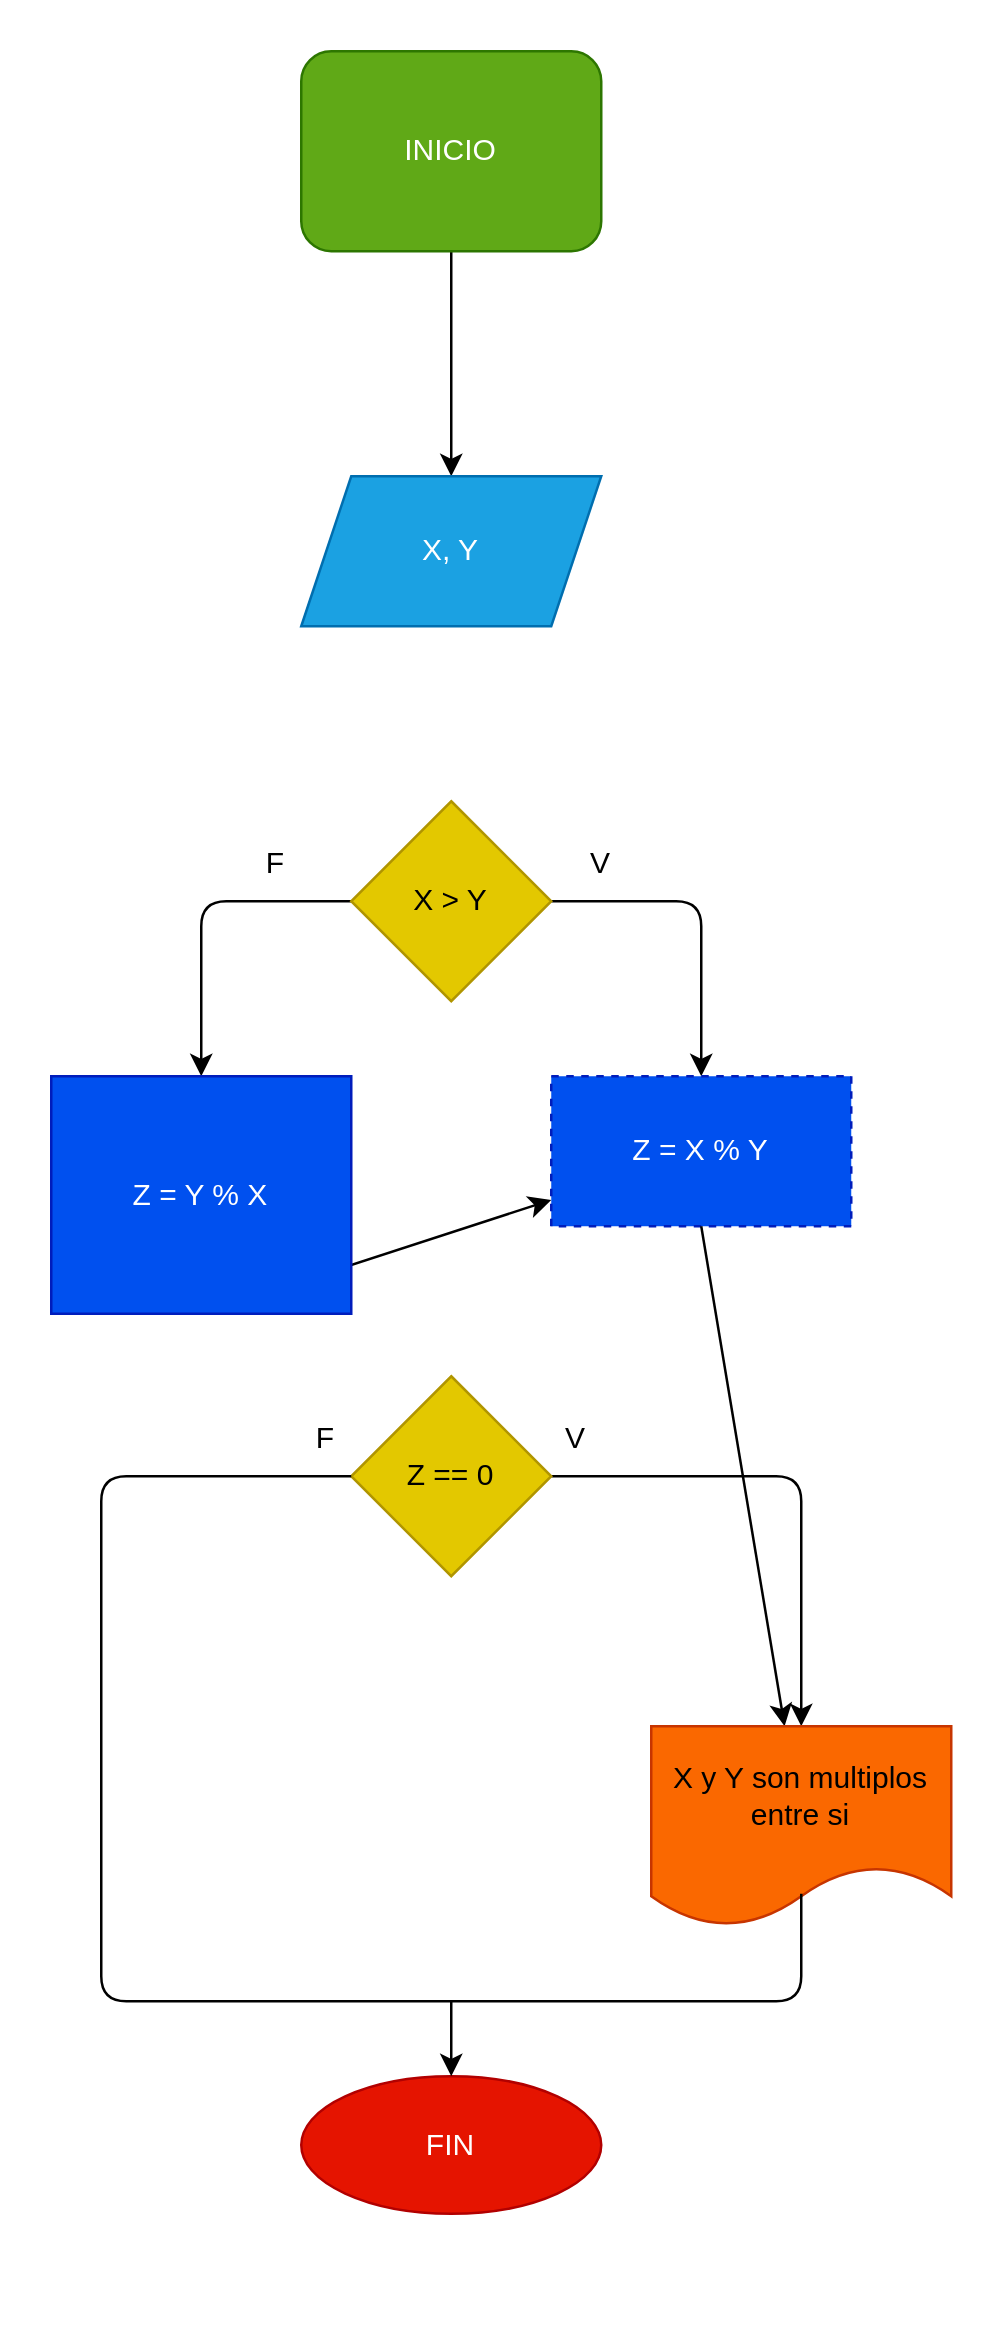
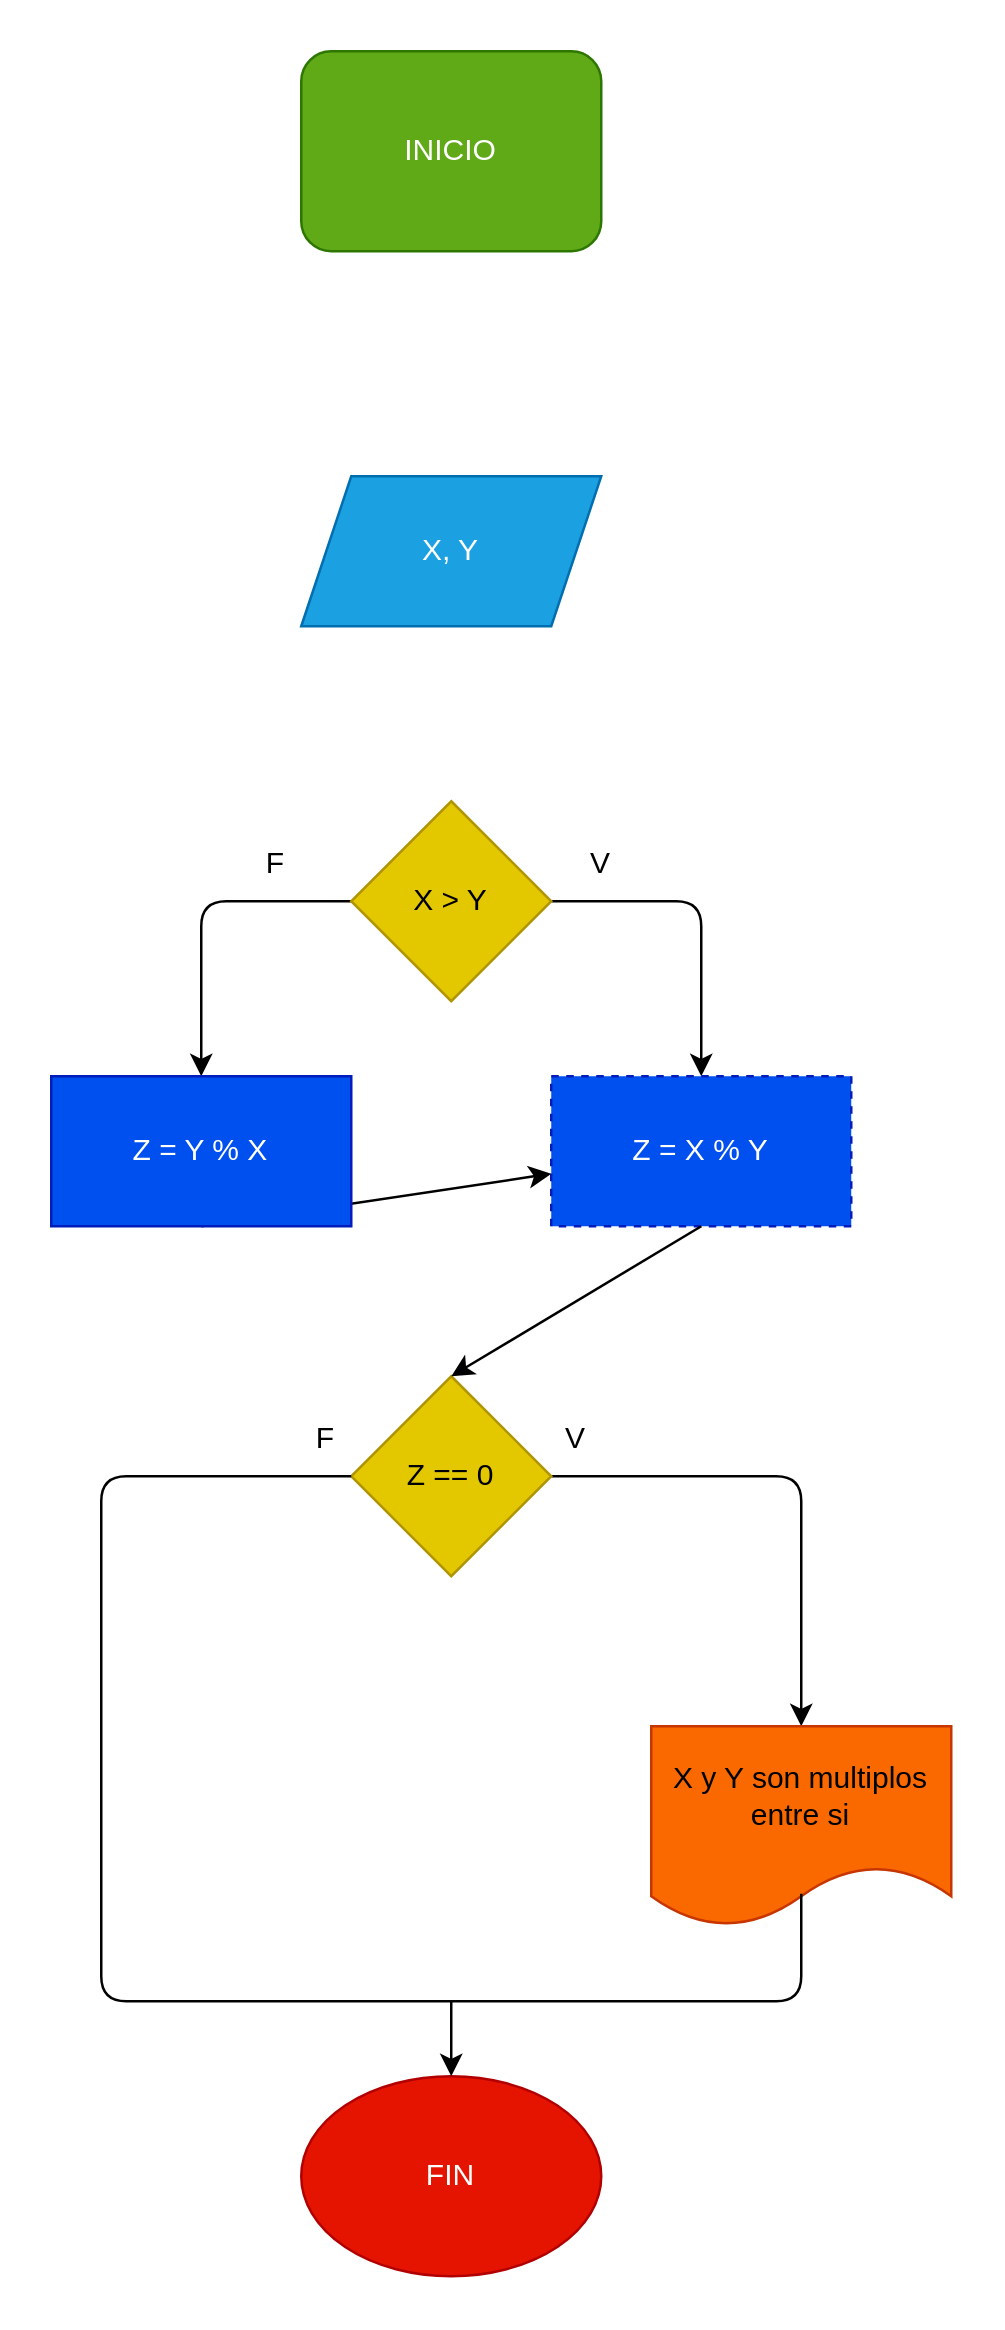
(451, 355) -> none
(201, 1195) -> (201, 1151)
(722, 1349) -> (584, 1297)
(451, 2145) -> (451, 2176)
